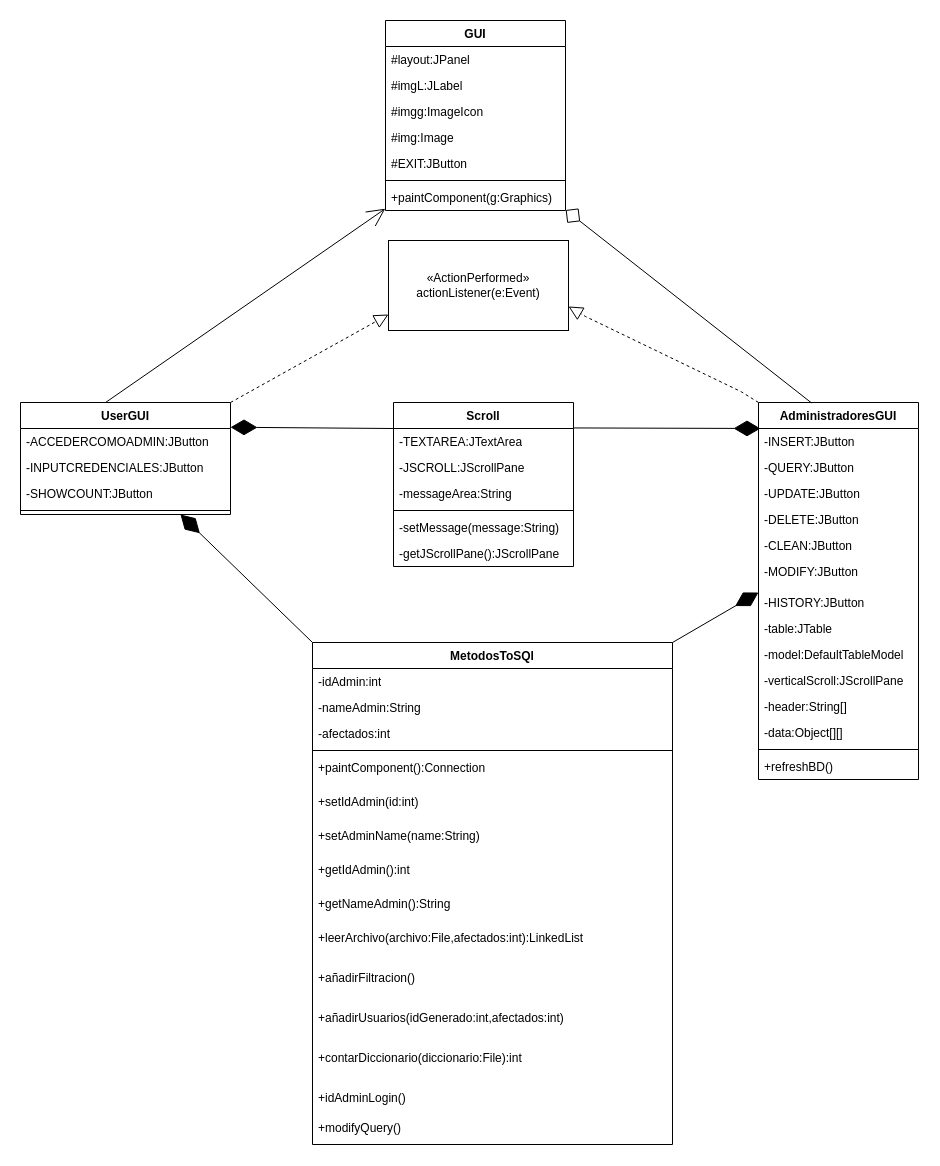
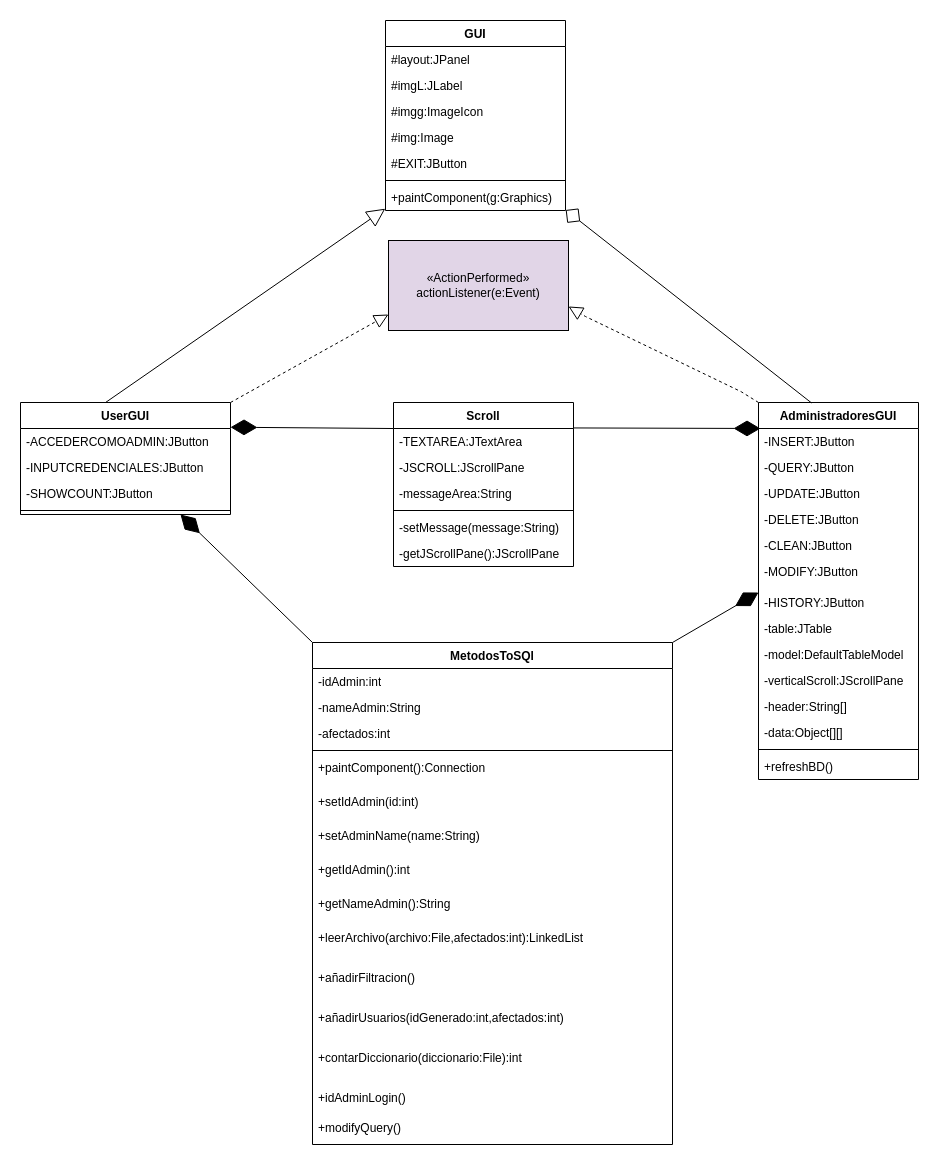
(376, 215) -> (370, 220)
(479, 286) -> (479, 286)
